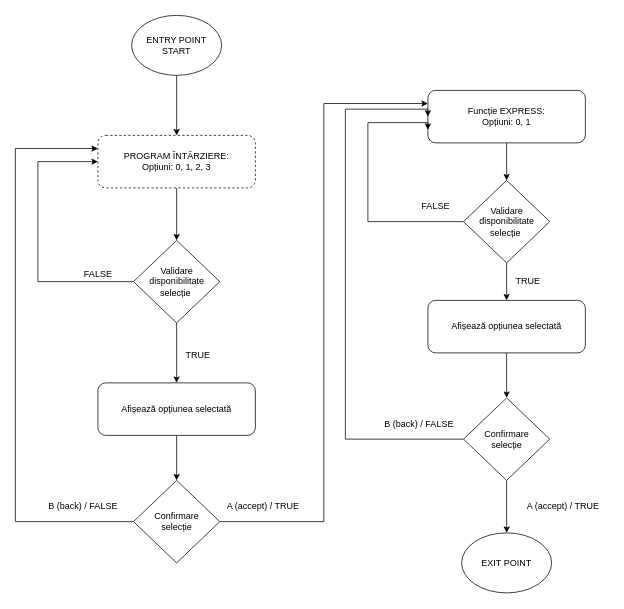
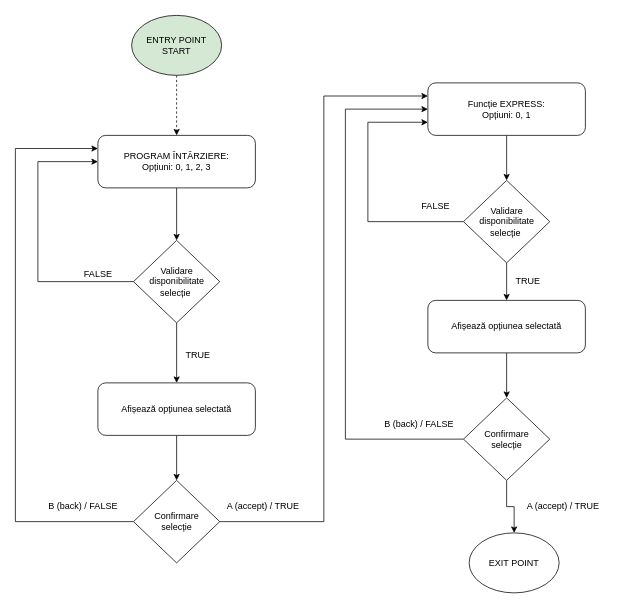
(177, 45) -> (177, 45)
(177, 102) -> (177, 102)
(507, 117) -> (507, 109)
(177, 162) -> (177, 162)
(507, 563) -> (514, 563)
